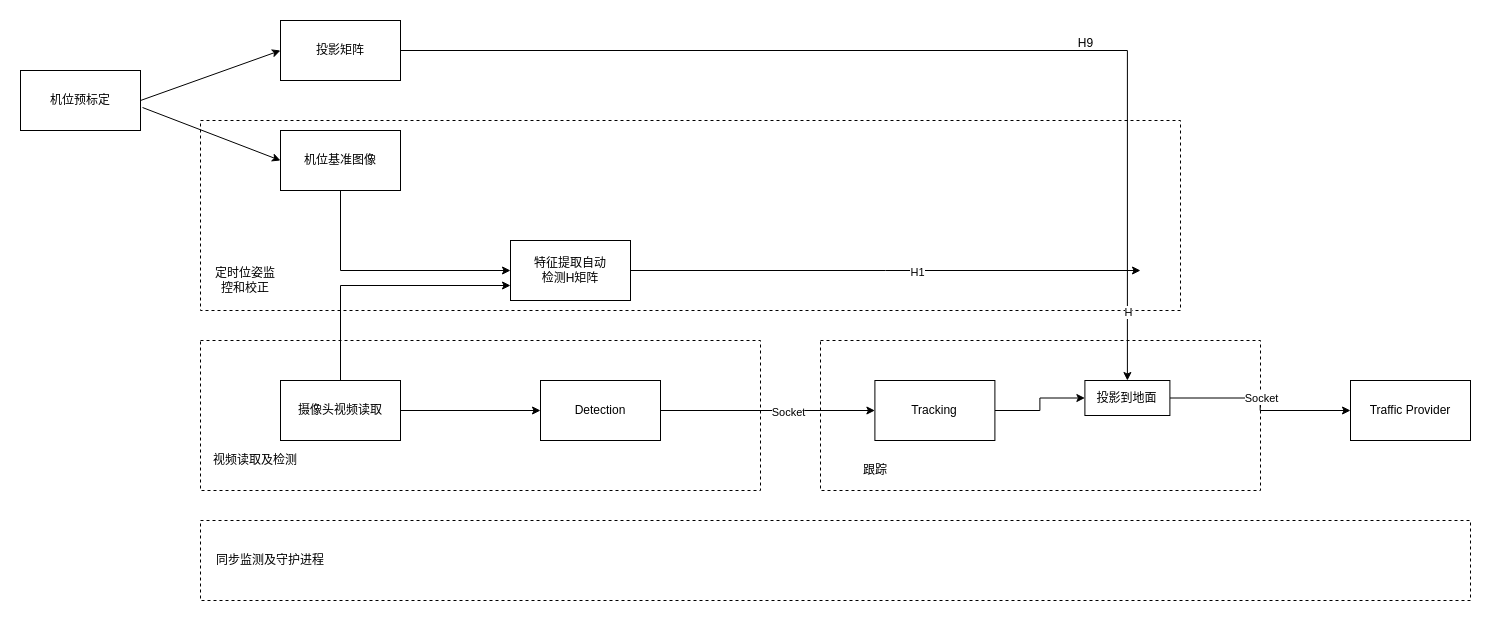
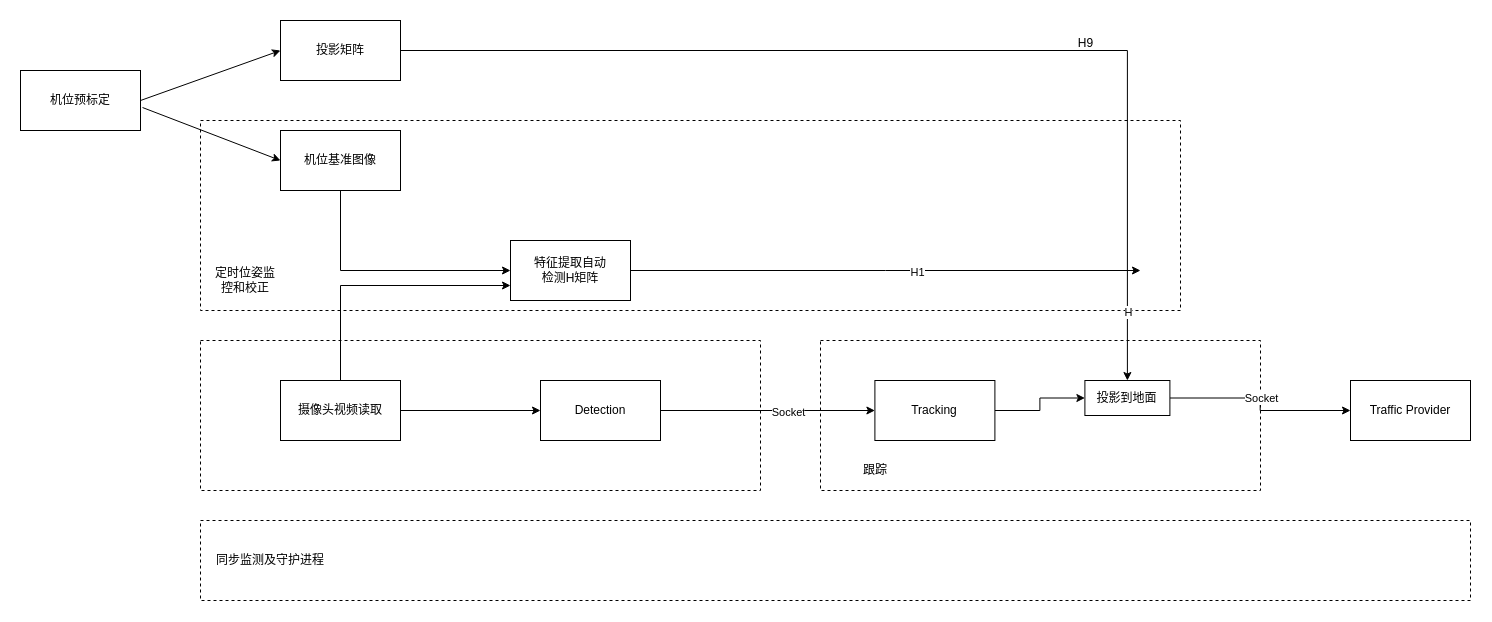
(256, 461) -> none
